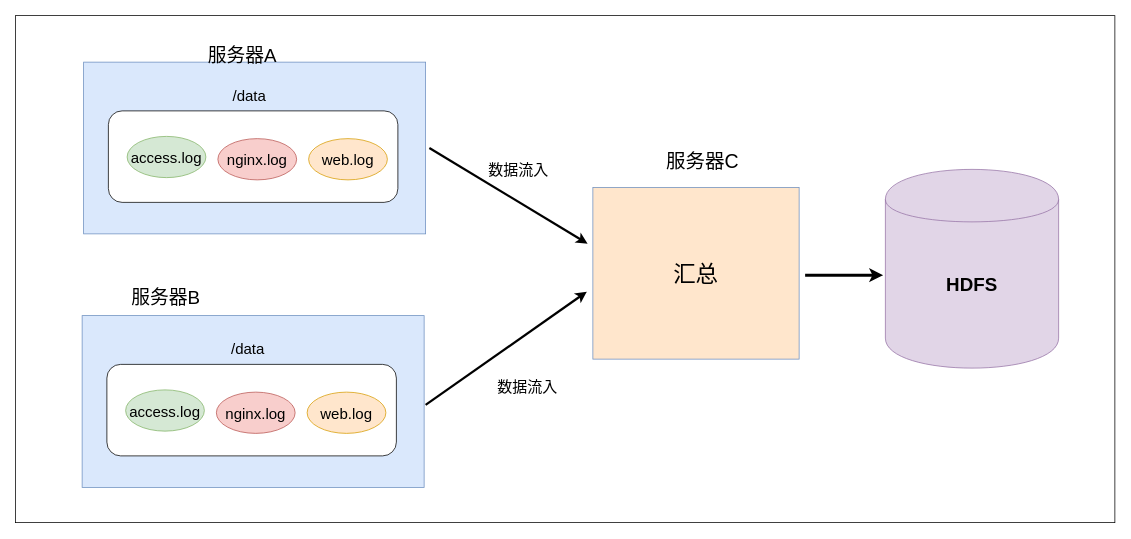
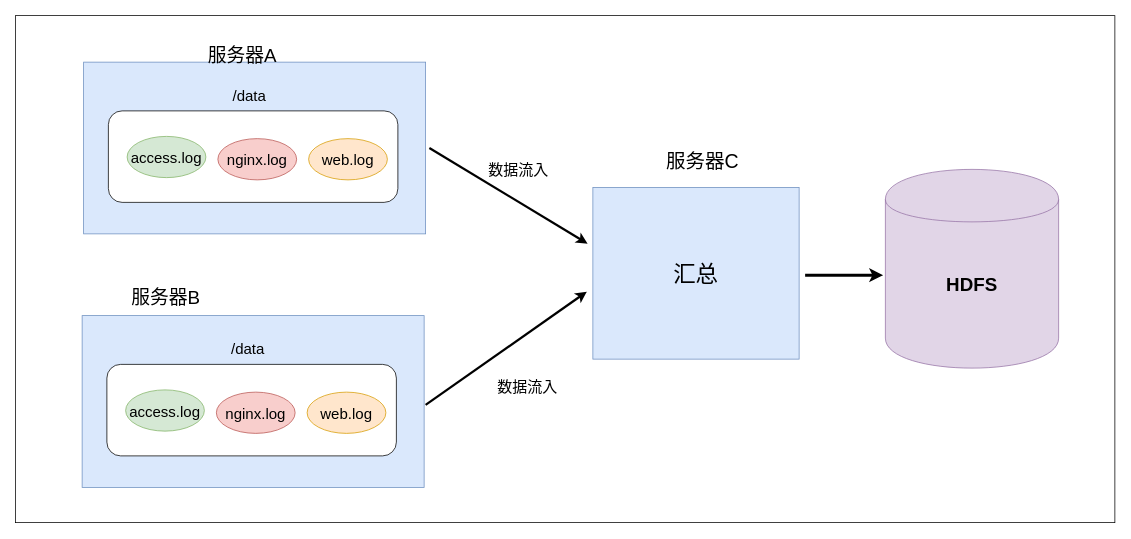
(696, 273) -> (696, 273)
